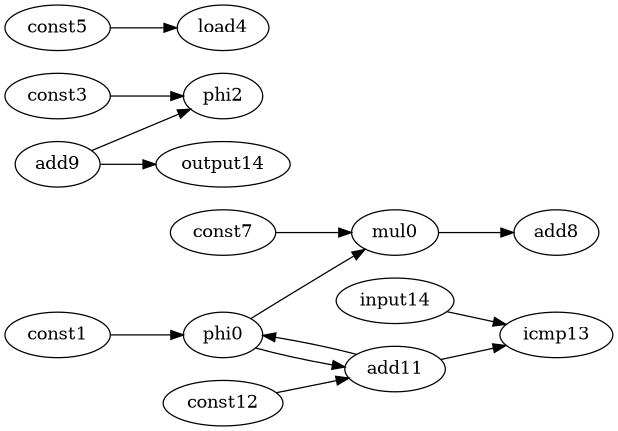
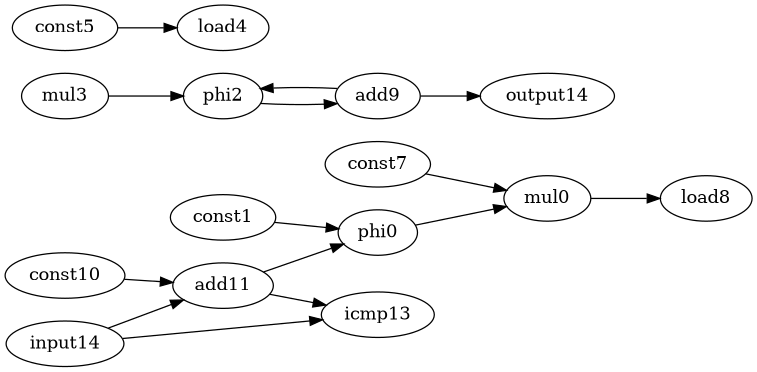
(58, 96) -> (65, 96)
none -> (292, 105)
(556, 233) -> (706, 198)
(294, 357) -> (140, 316)
(223, 403) -> (65, 276)
